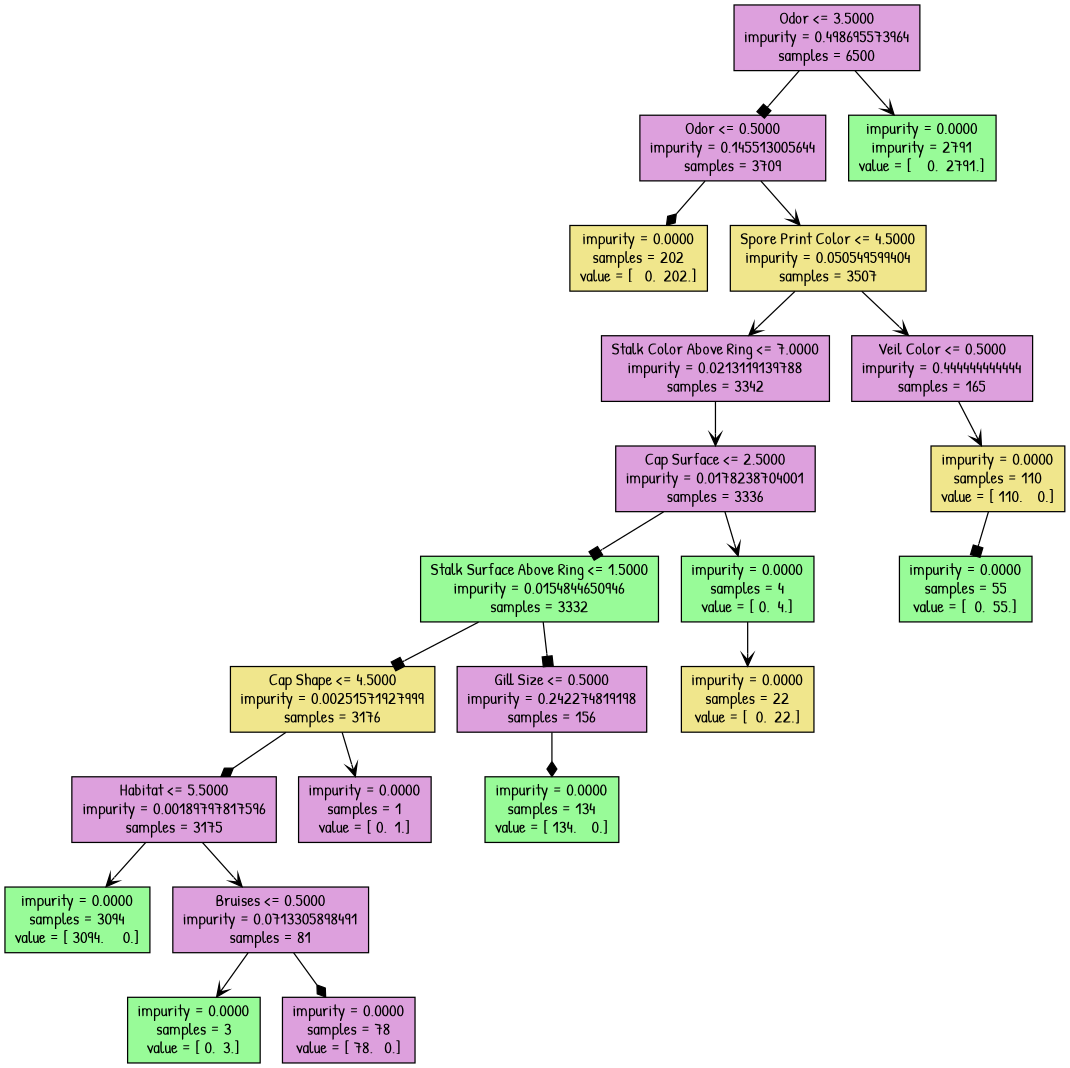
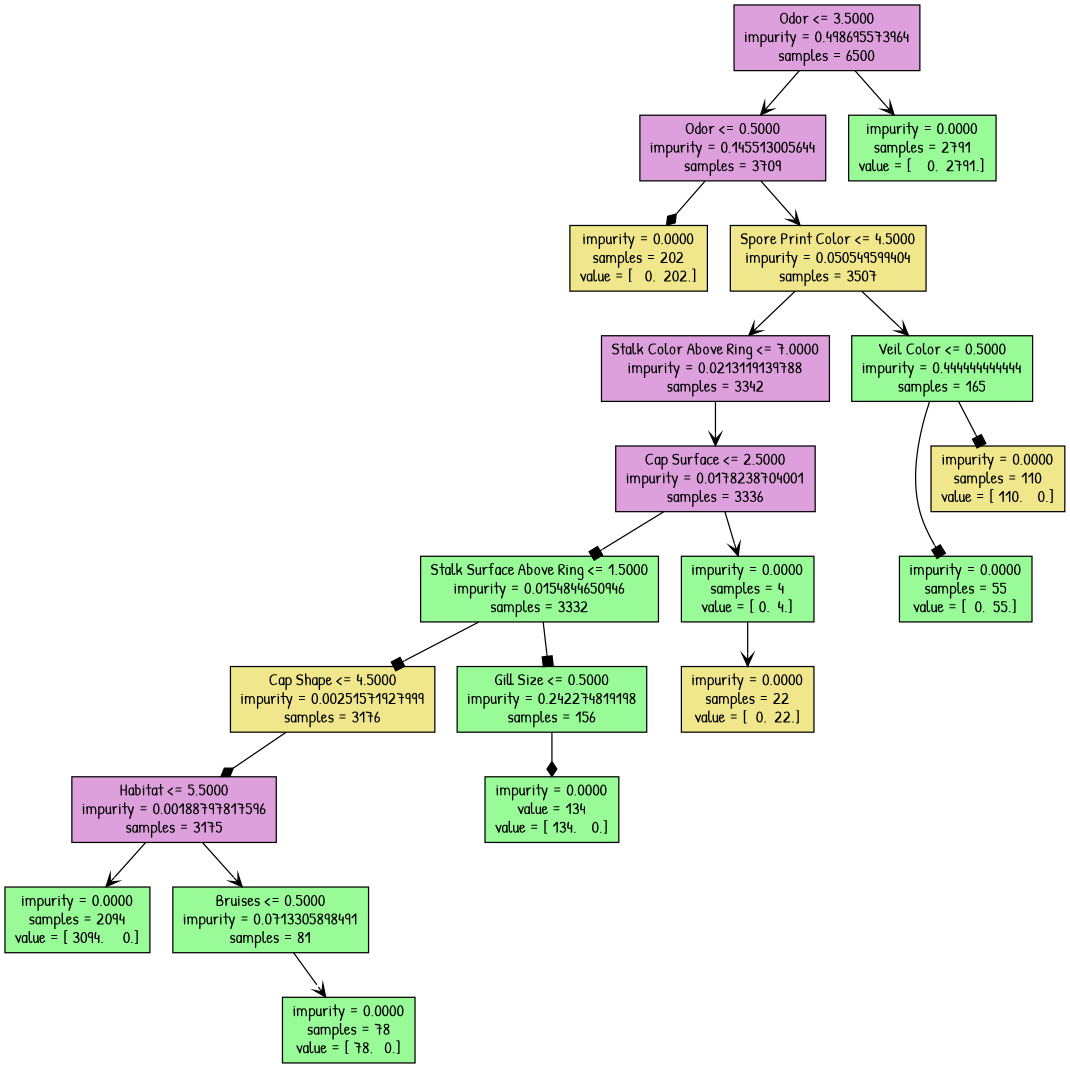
(784, 88) -> (784, 88)
(922, 148) -> (922, 148)
(942, 369) -> (942, 369)
(967, 418) -> (967, 418)
(984, 528) -> (916, 474)
(552, 699) -> (552, 699)
(174, 810) -> (174, 810)
(365, 810) -> none
(552, 810) -> (552, 810)
(77, 920) -> (77, 920)
(271, 920) -> (271, 920)
(305, 969) -> (305, 969)
(194, 1030) -> none
(349, 1030) -> (349, 1030)
